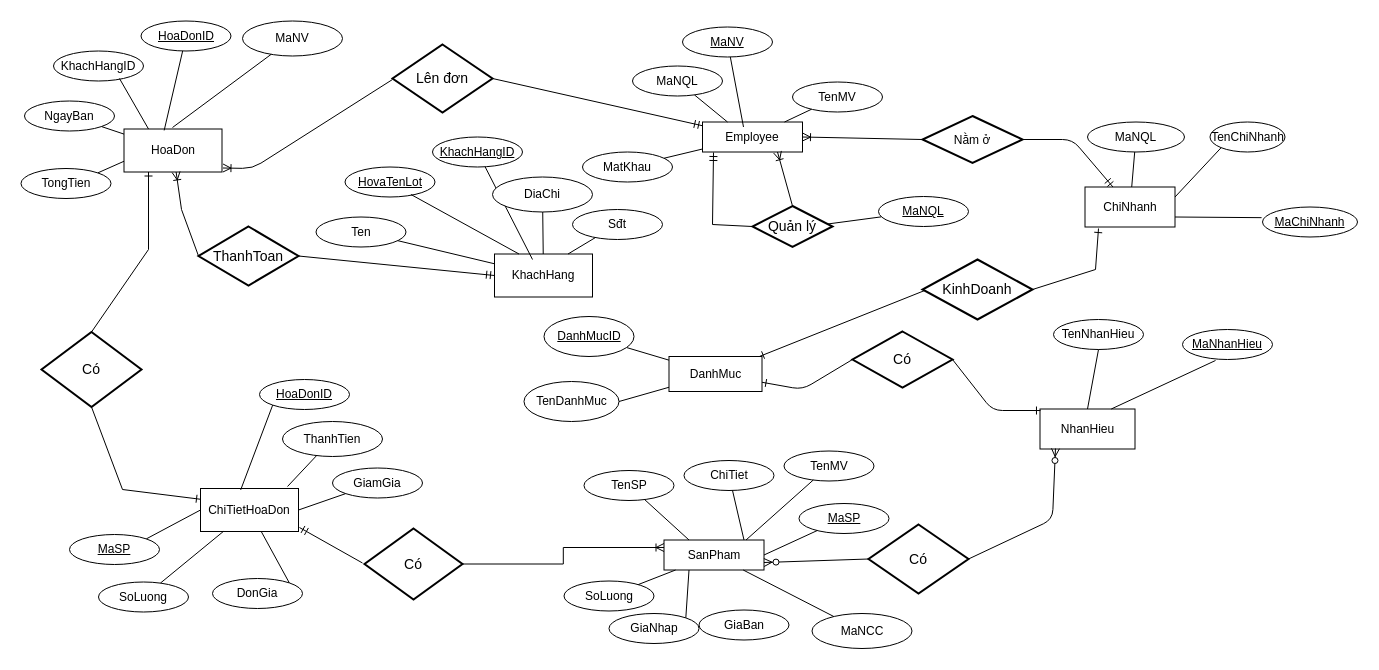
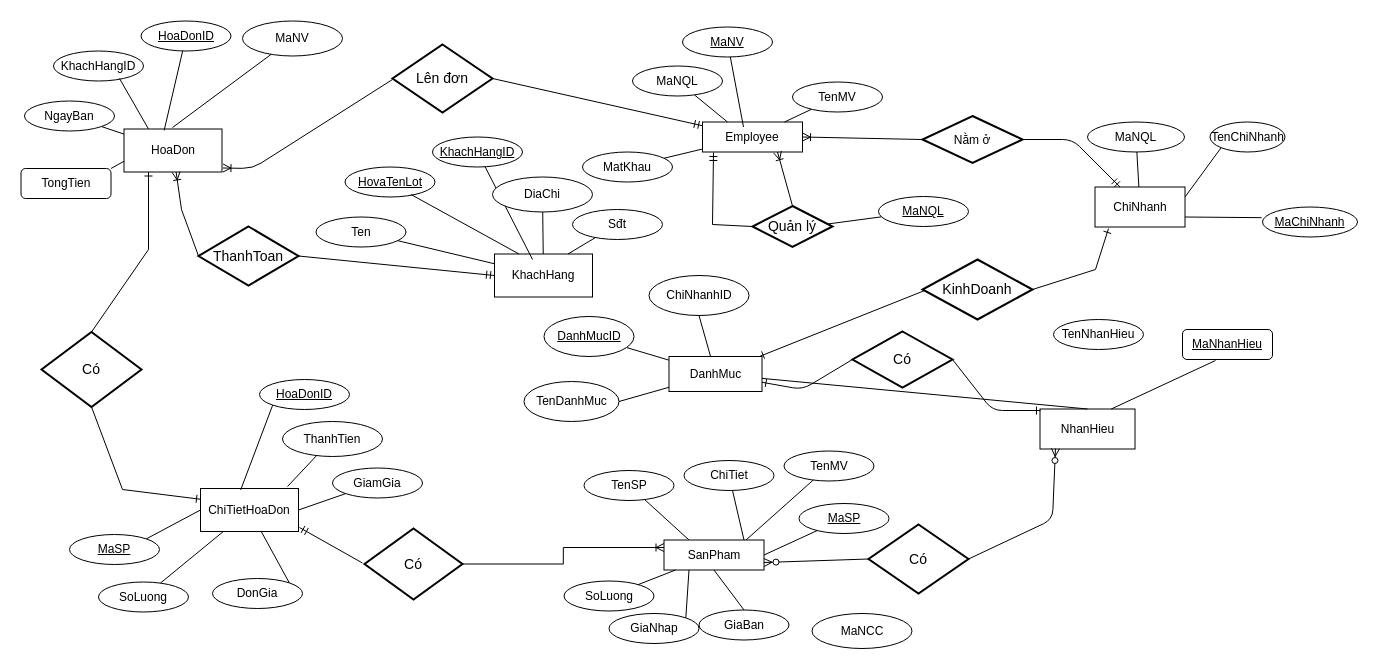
(66, 184) -> (66, 184)
(1130, 207) -> (1140, 207)
none -> (699, 296)
none -> (705, 336)
(1228, 345) -> (1228, 345)
(1093, 379) -> (925, 394)
none -> (729, 590)
(788, 593) -> none
